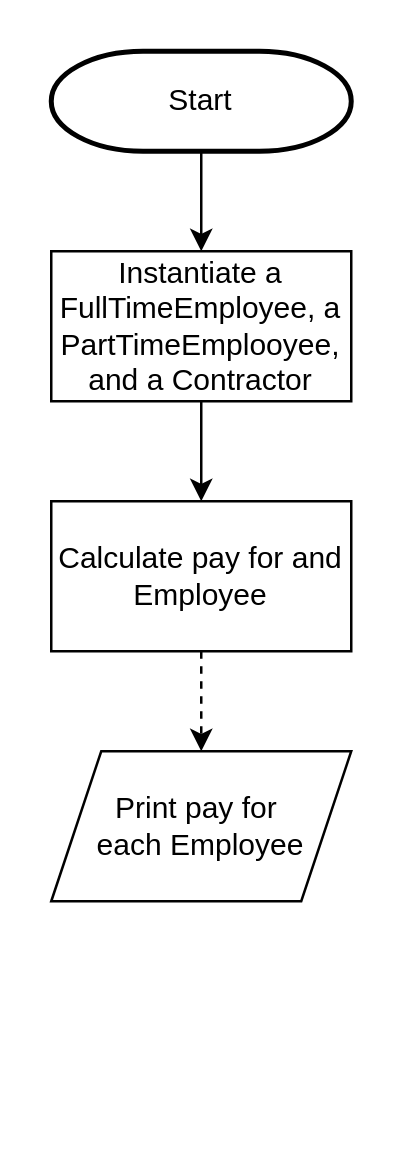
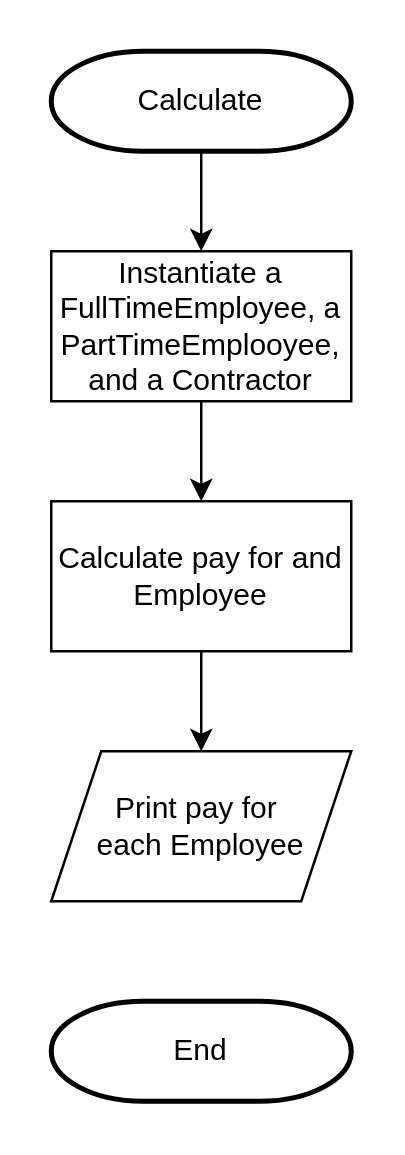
(201, 101) -> (201, 101)
(201, 692) -> (201, 692)
none -> (201, 1051)
